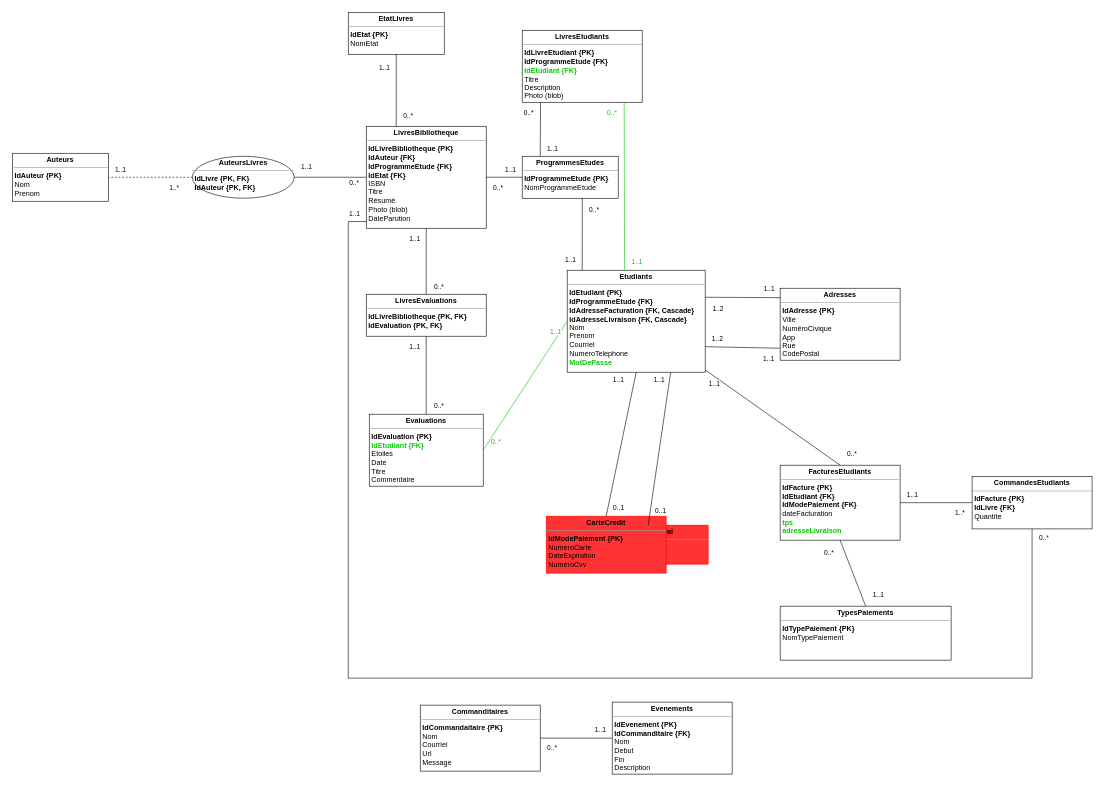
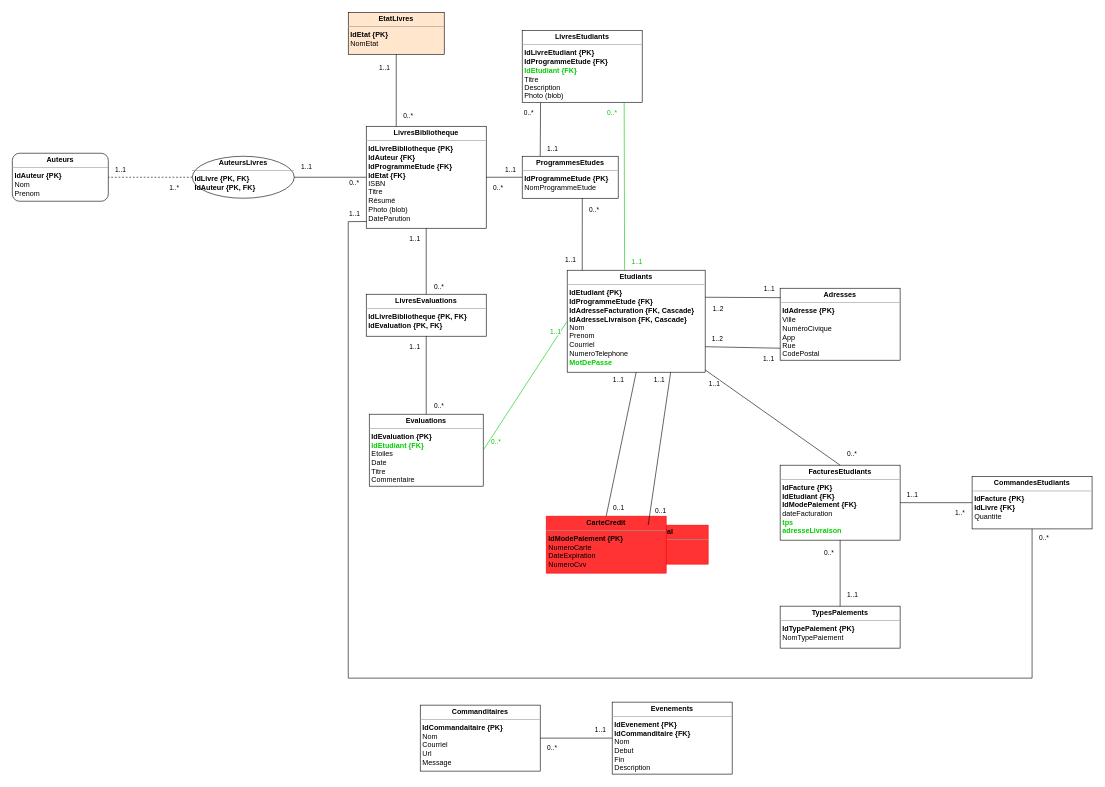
(396, 33) -> (396, 33)
(60, 177) -> (60, 177)
(866, 633) -> (840, 627)
